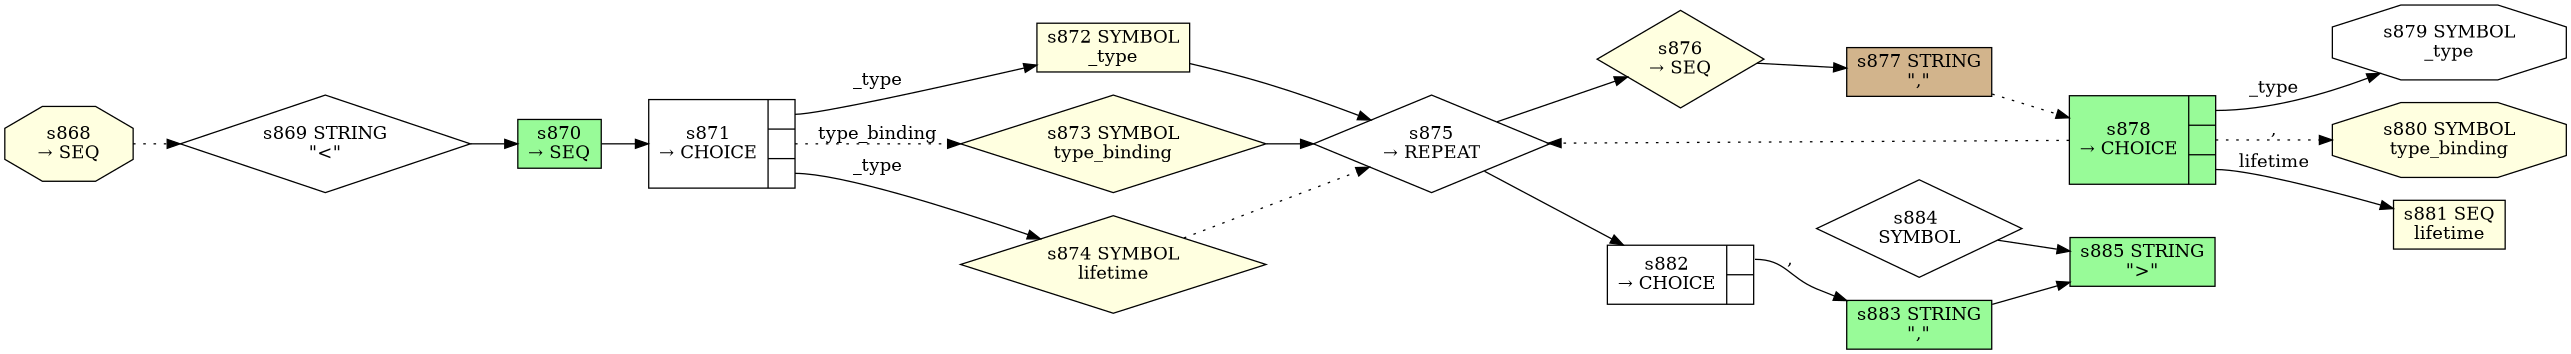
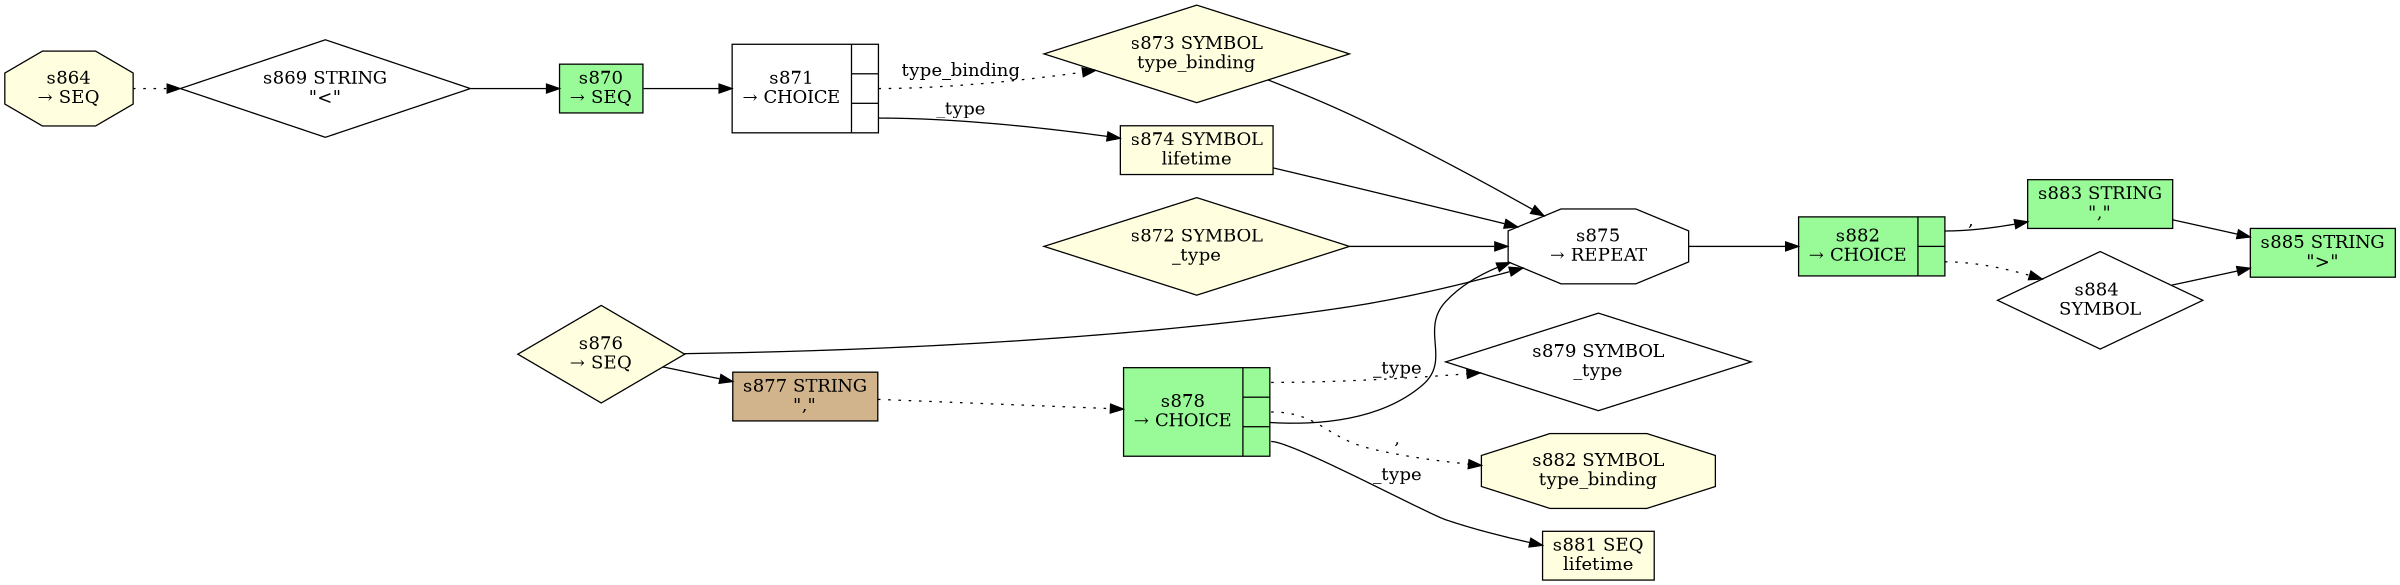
(2449, 42) -> (1598, 362)
(1113, 48) -> (1197, 246)
(910, 93) -> none
(2293, 101) -> (1369, 380)
(1556, 102) -> (1099, 335)
(2449, 140) -> (1598, 471)
(1815, 142) -> (1419, 387)
(69, 144) -> (69, 89)
(1432, 144) -> (1598, 246)
(2274, 162) -> (1398, 475)
(1270, 205) -> (1389, 196)
(1113, 264) -> (1197, 150)
none -> (1988, 266)
(1681, 275) -> (1872, 246)
